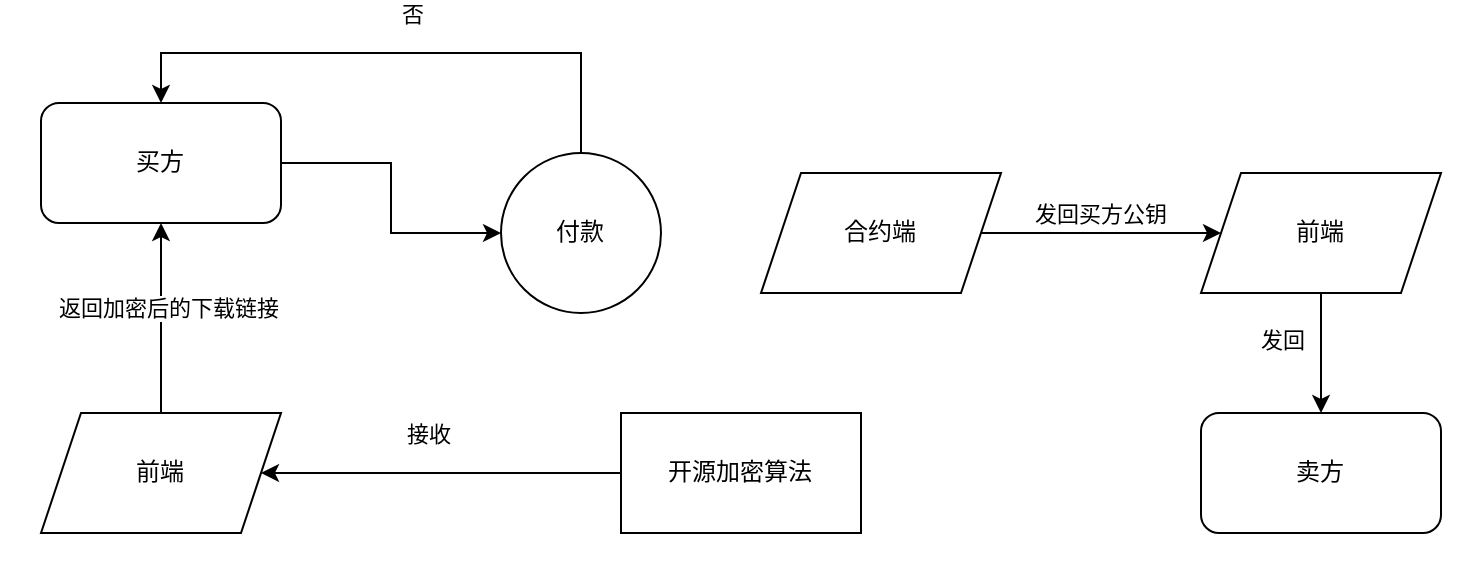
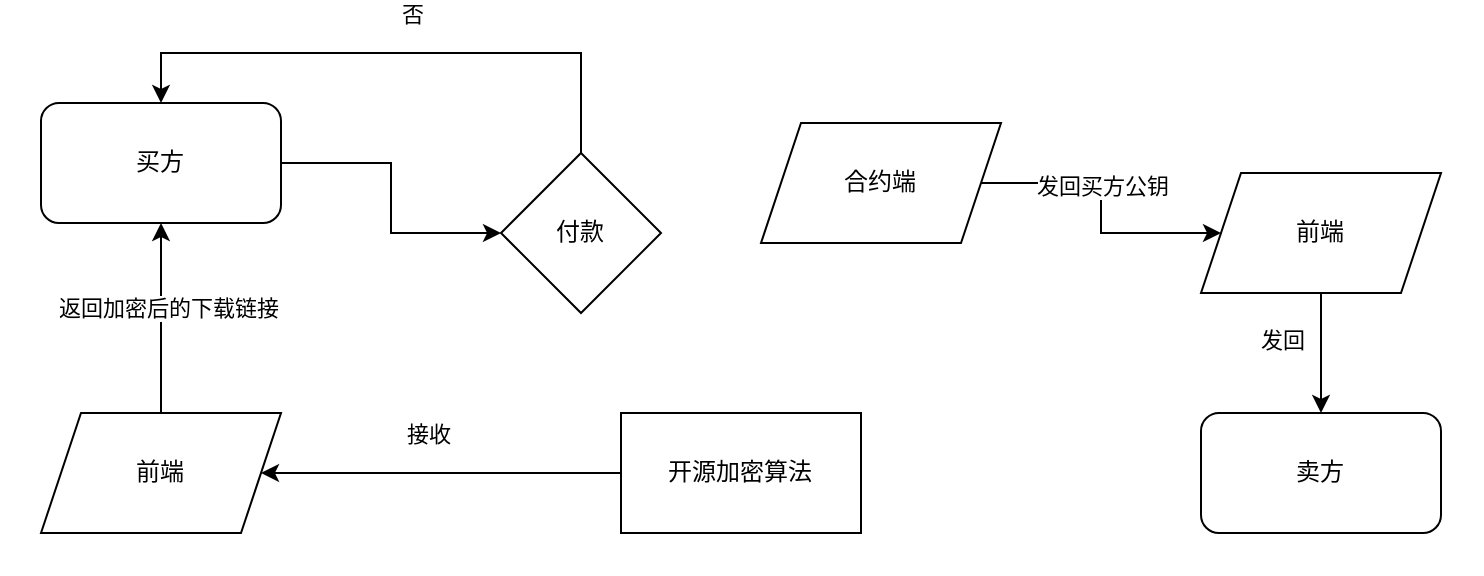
(581, 233) -> (581, 233)
(881, 233) -> (881, 183)
